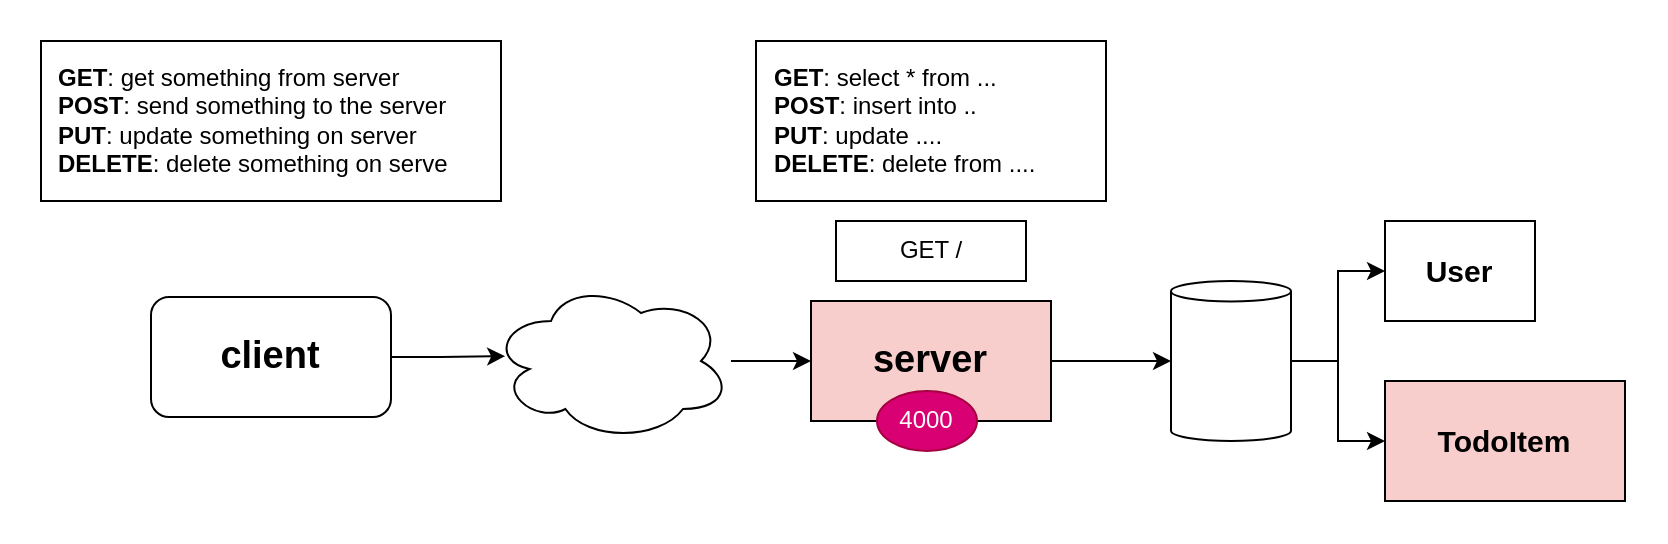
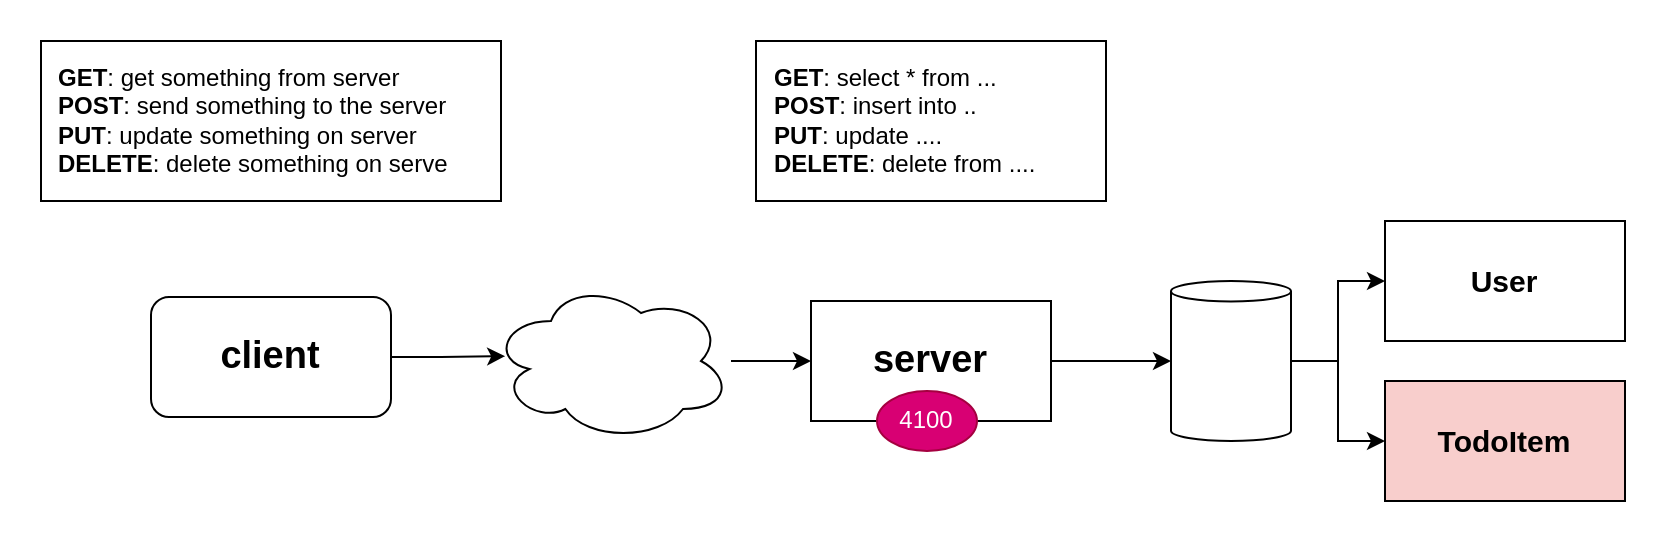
(931, 251) -> none
(1460, 271) -> (1505, 281)
(931, 361) -> (931, 361)
(927, 421) -> (927, 421)
